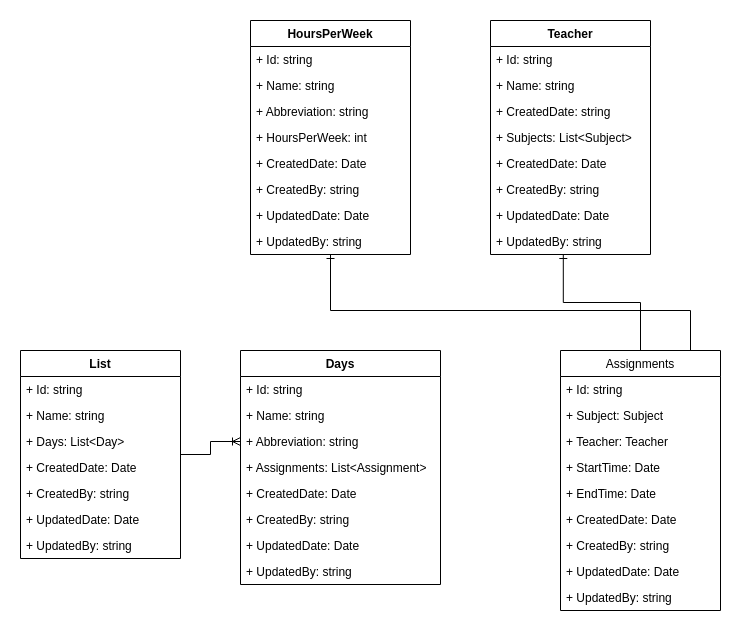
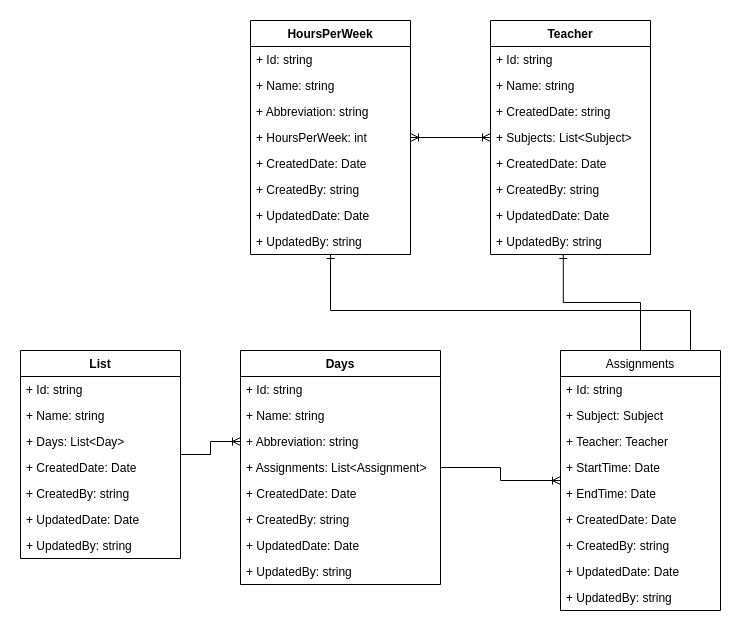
none -> (450, 138)
none -> (501, 474)
